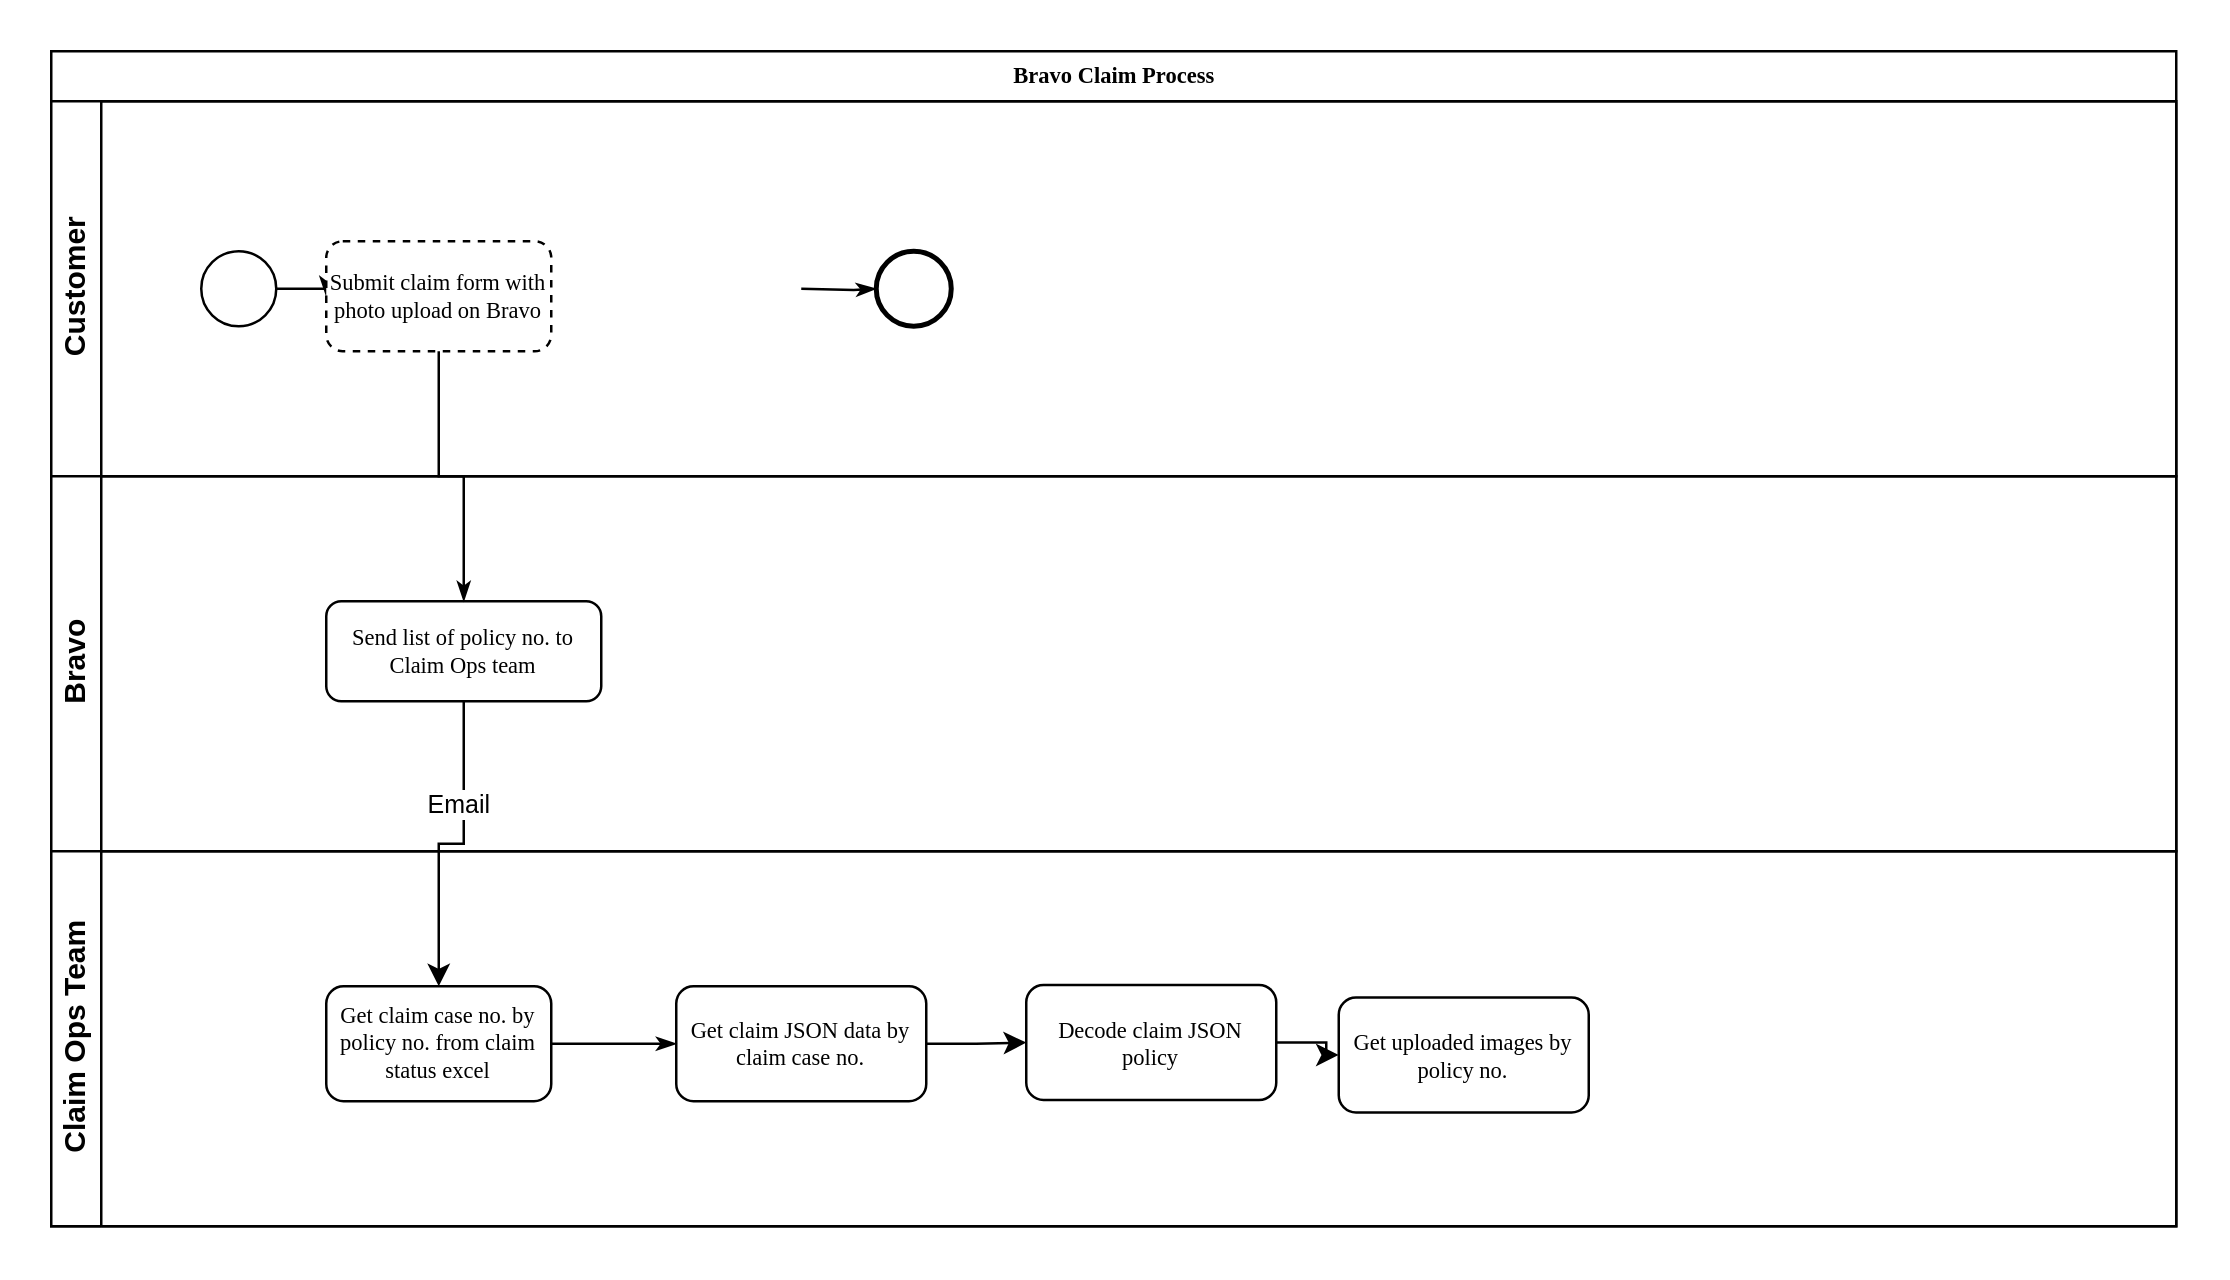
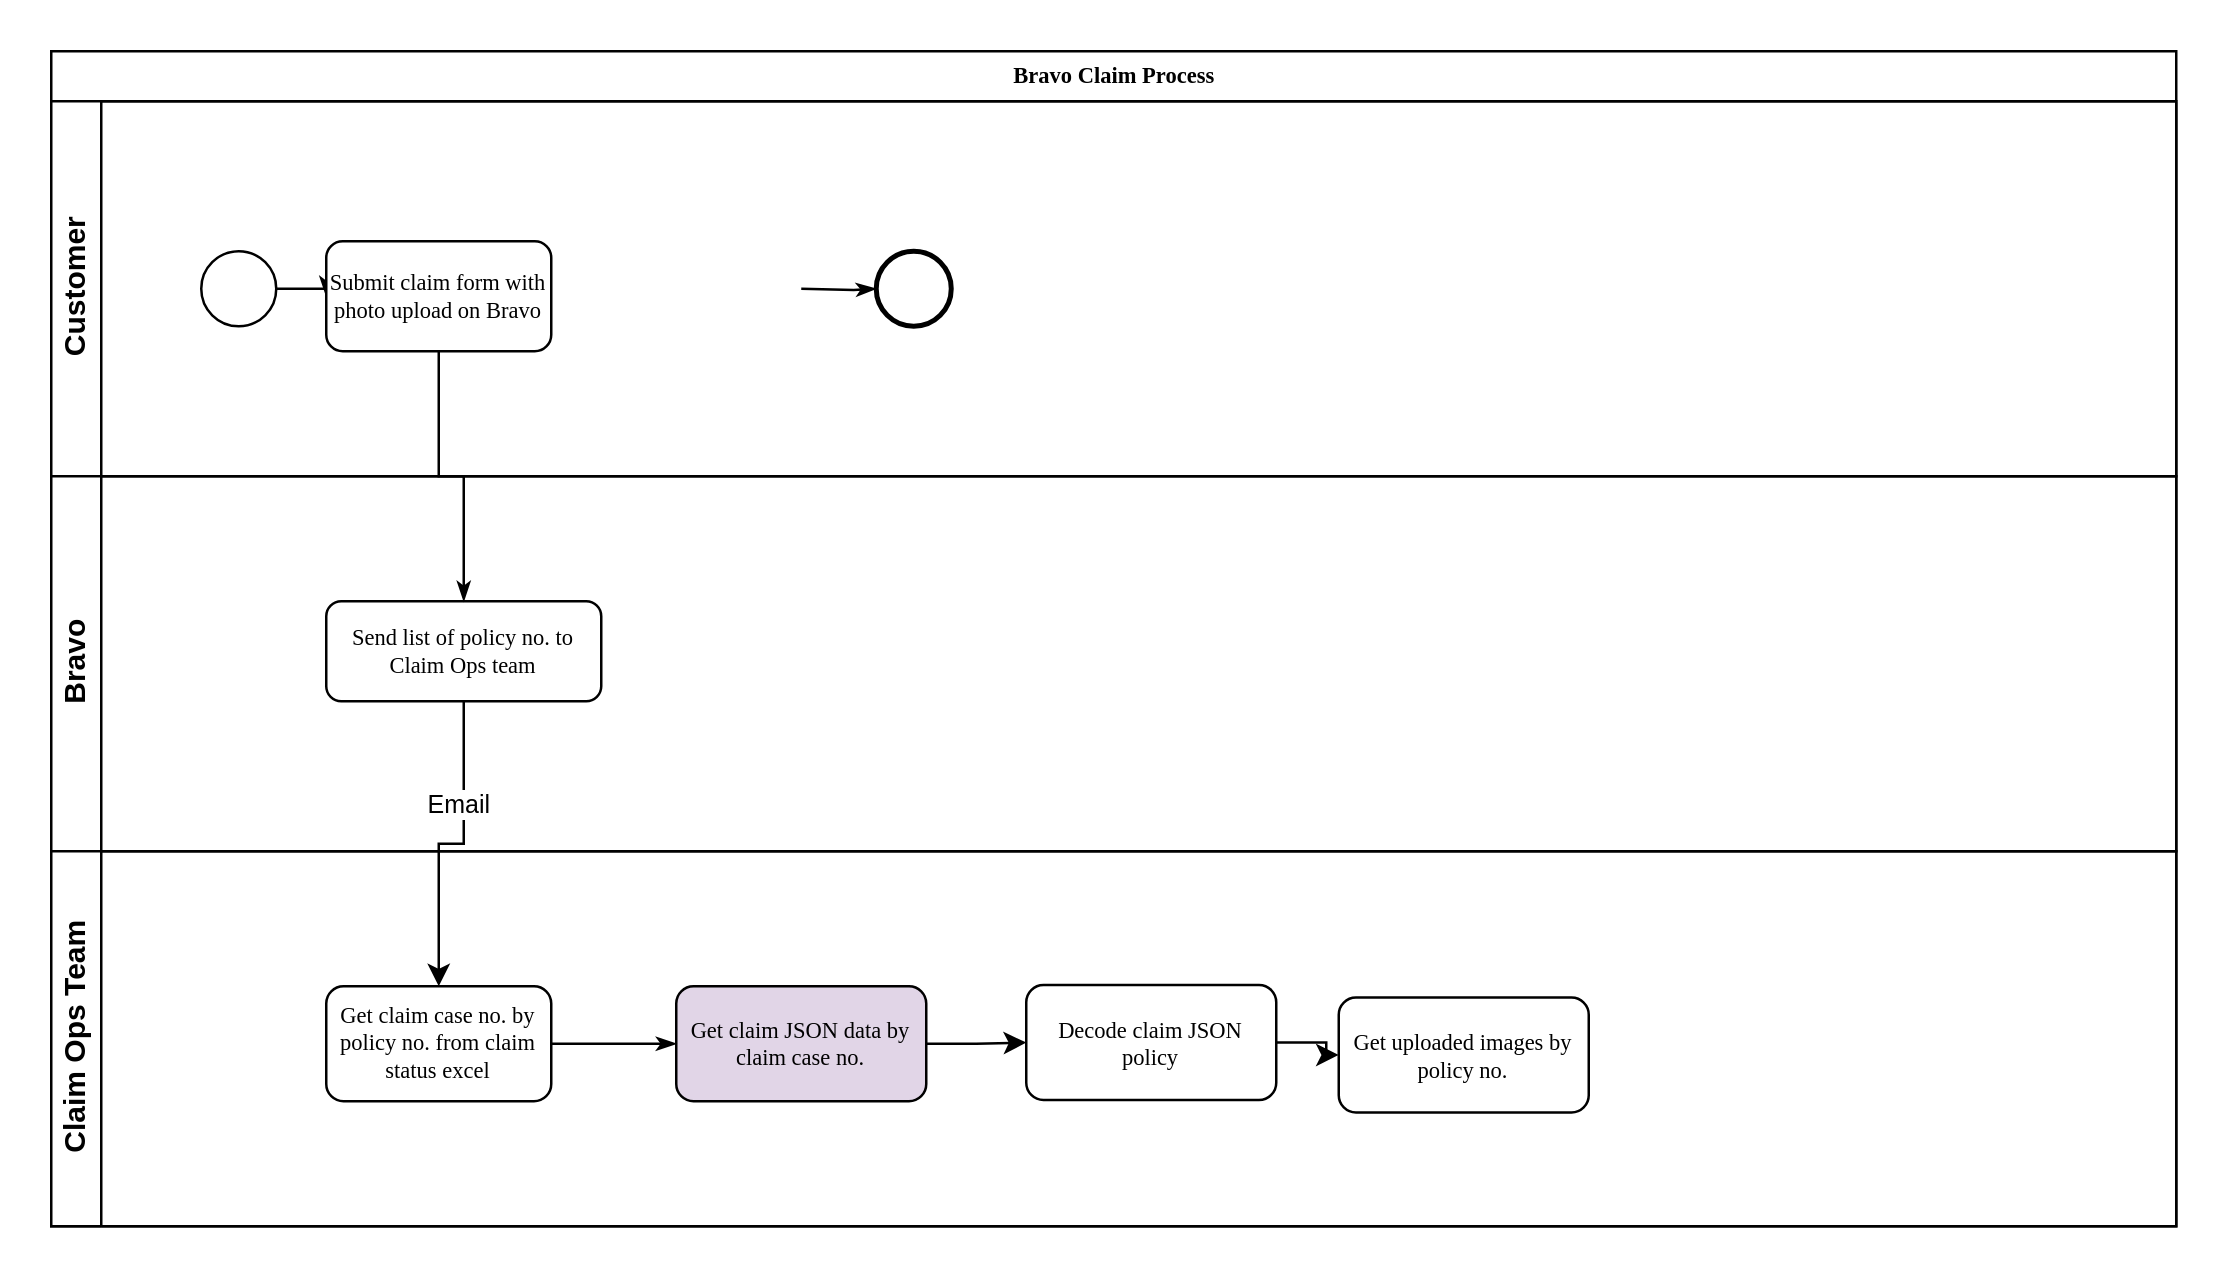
(439, 296) -> (439, 296)
(801, 1044) -> (801, 1044)
